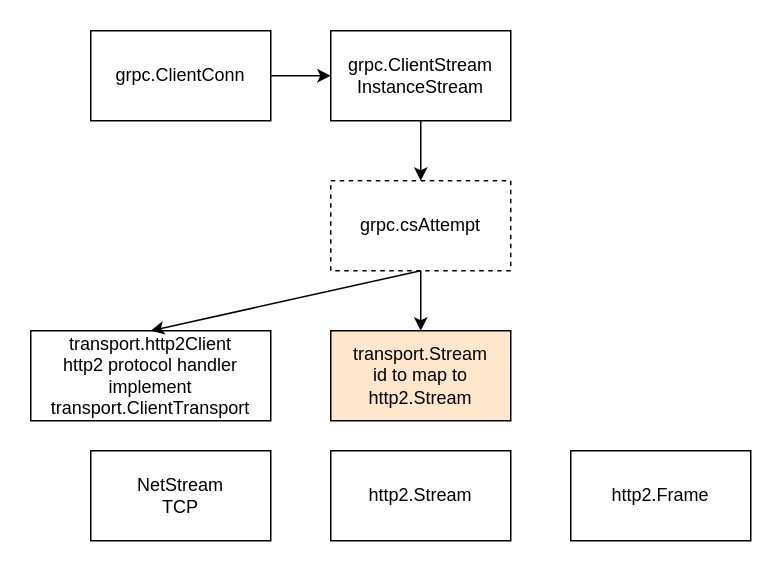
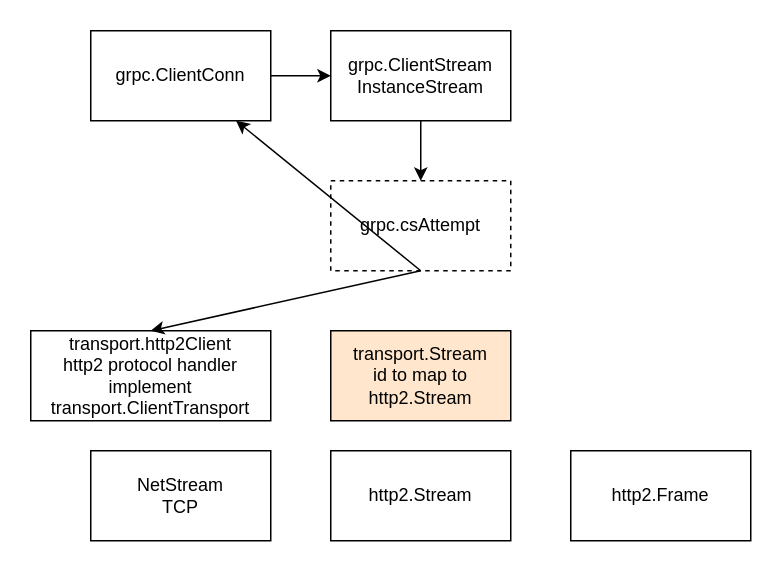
(421, 296) -> (332, 199)
